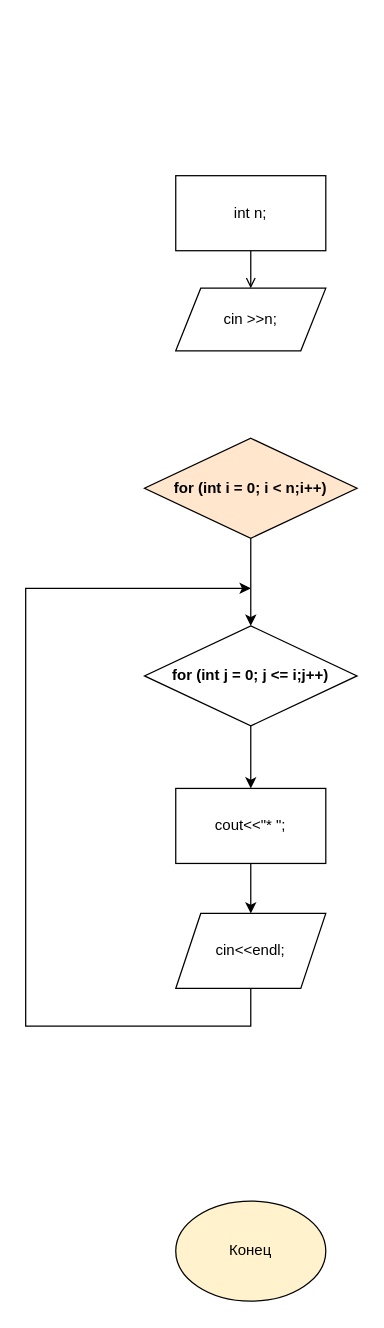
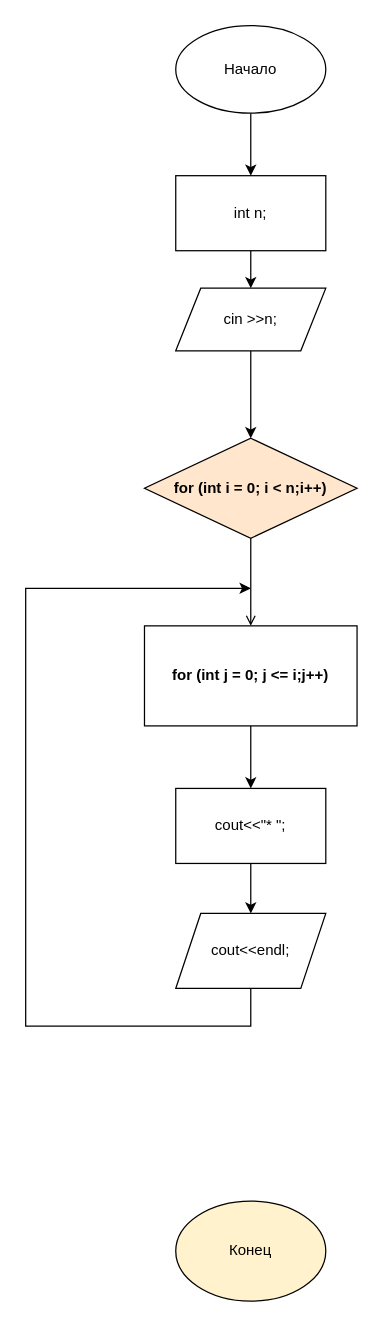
none -> (251, 69)
none -> (251, 140)
(251, 280) -> (251, 278)
none -> (251, 390)
(251, 616) -> (251, 618)
(251, 676) -> (251, 676)
(251, 951) -> (251, 951)
